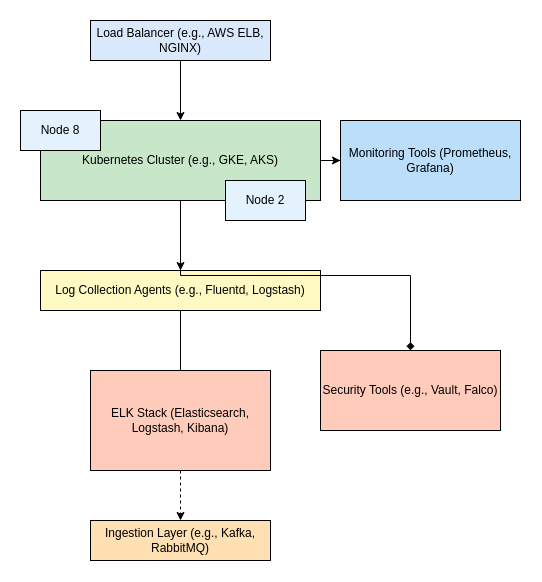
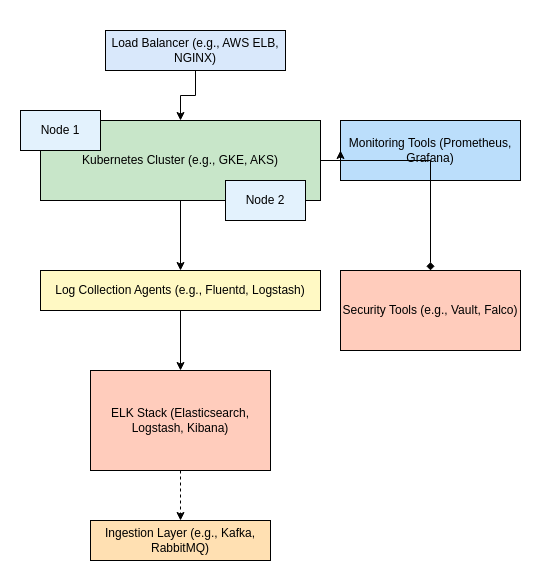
(181, 41) -> (196, 51)
(61, 131) -> (61, 131)
(431, 161) -> (431, 151)
(181, 365) -> (181, 362)
(411, 391) -> (431, 311)
